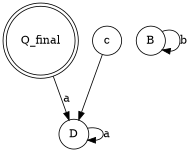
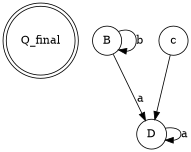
(60, 94) -> (128, 84)
